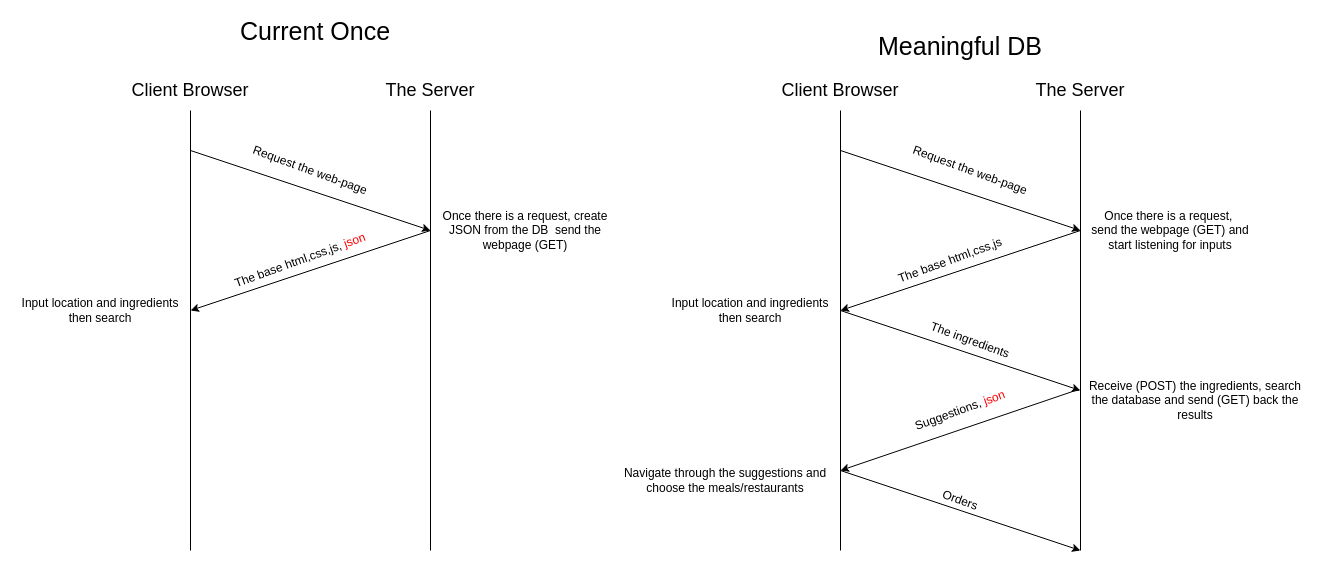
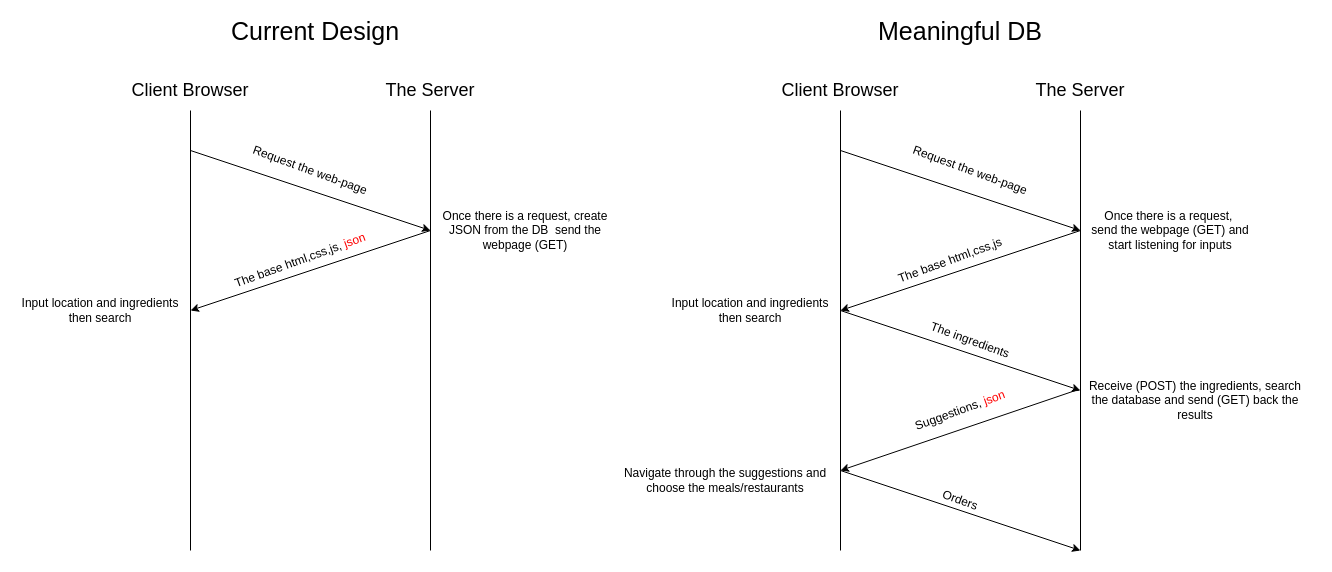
(316, 31) -> (316, 31)
(961, 46) -> (961, 31)
